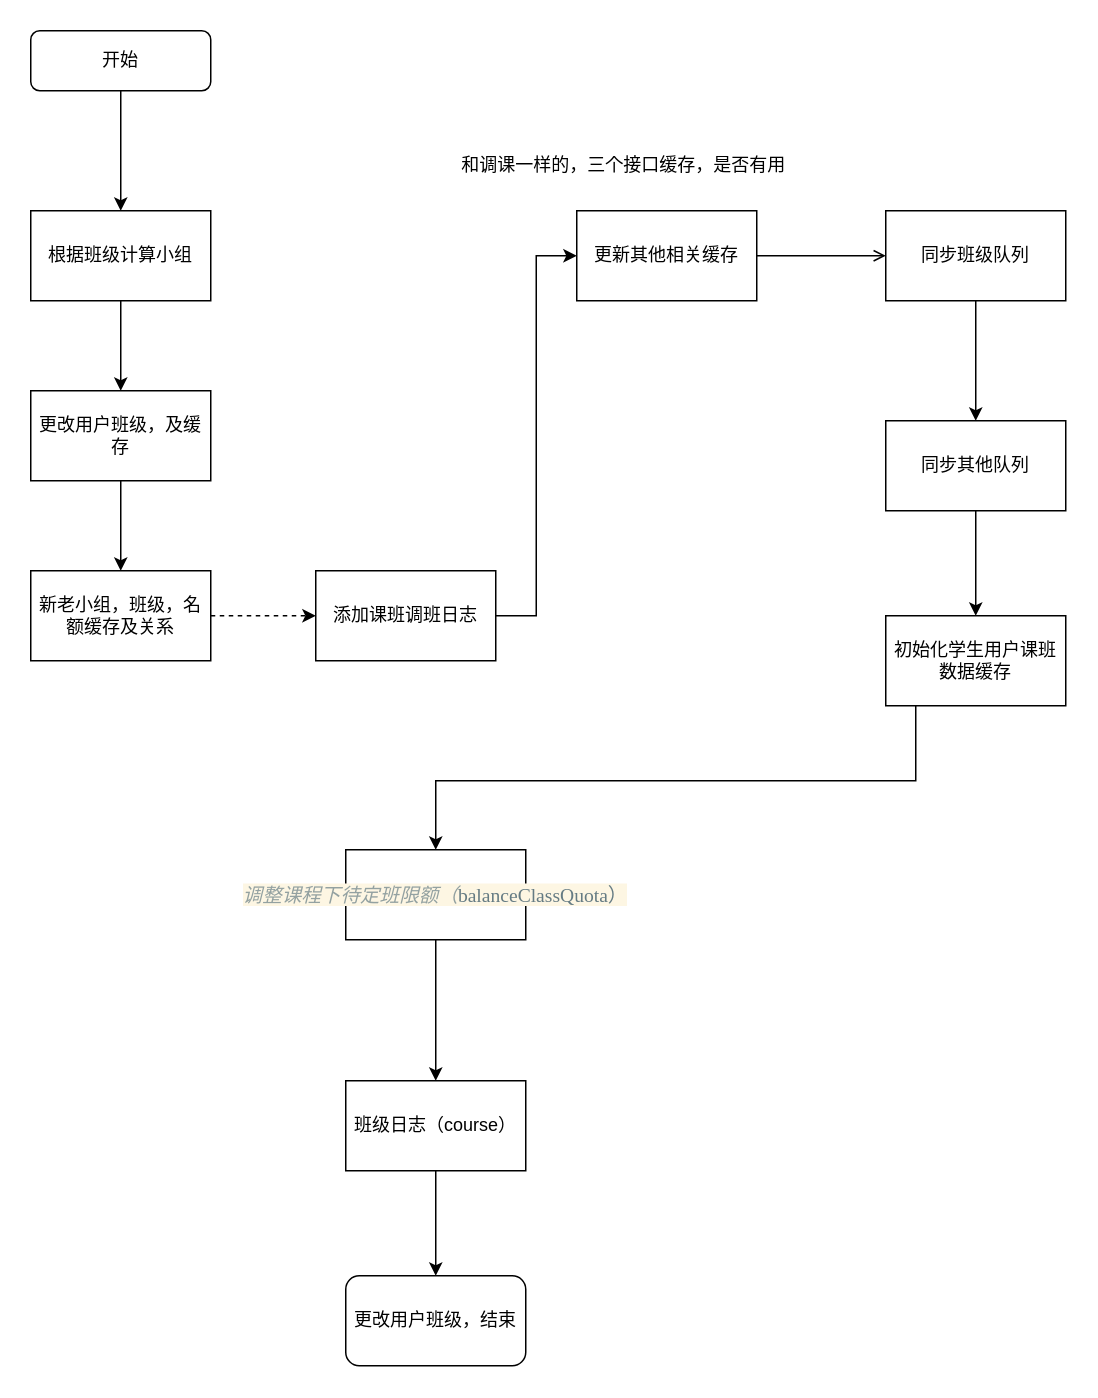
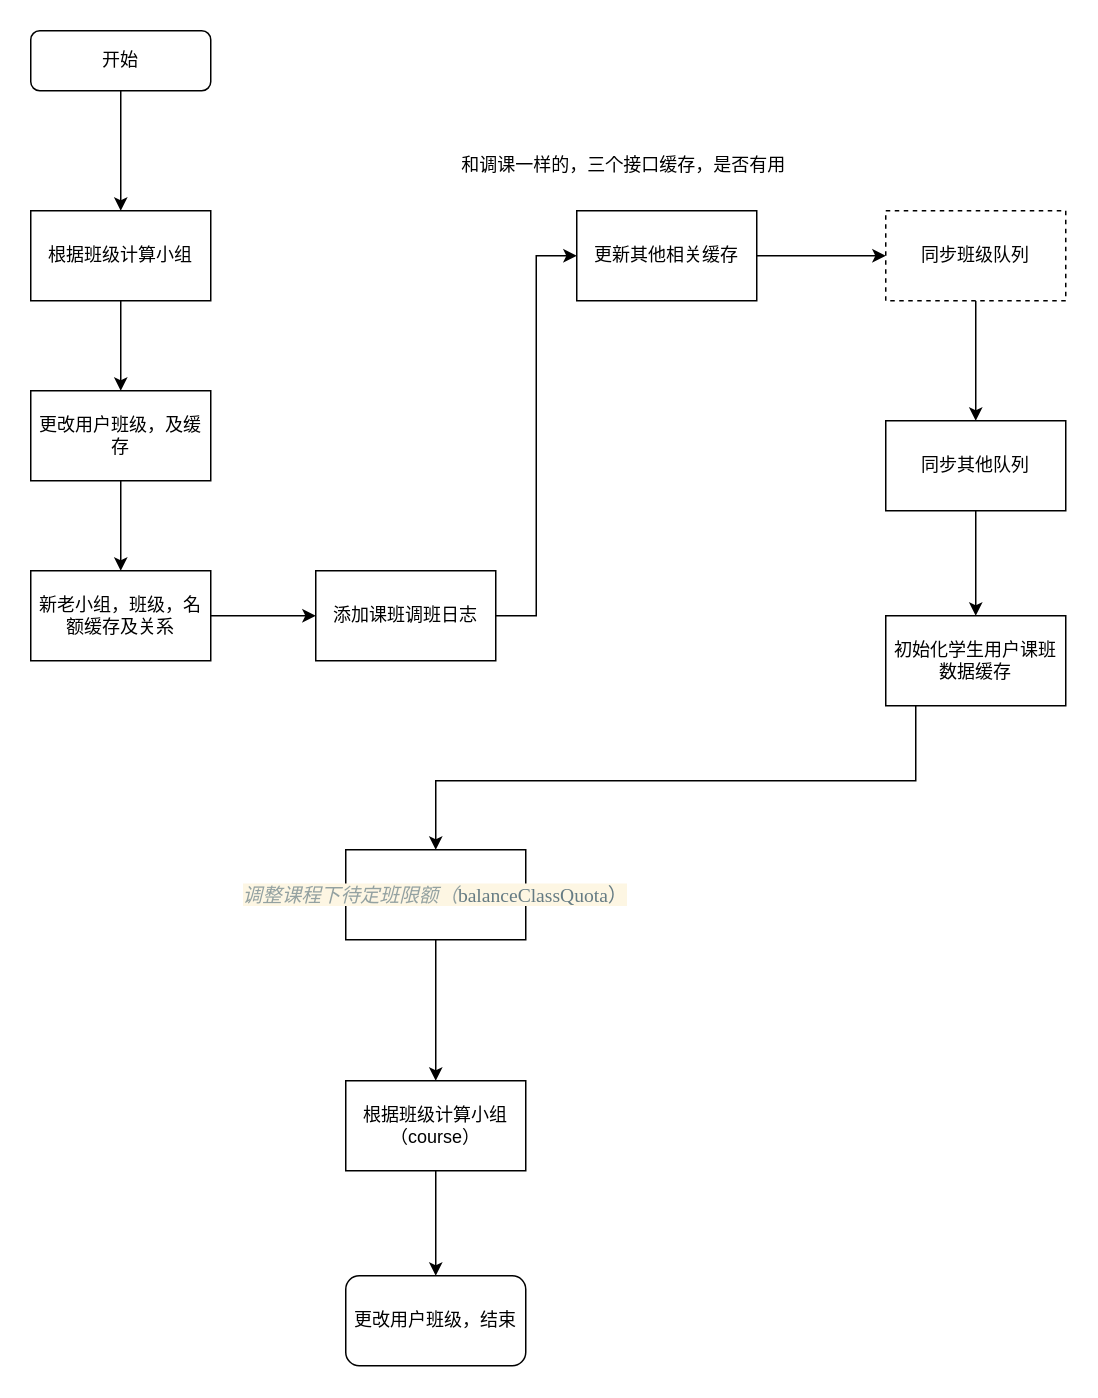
(876, 256) -> (874, 256)
(976, 256) -> (976, 256)
(257, 616) -> (257, 616)
(436, 1126) -> (436, 1126)
